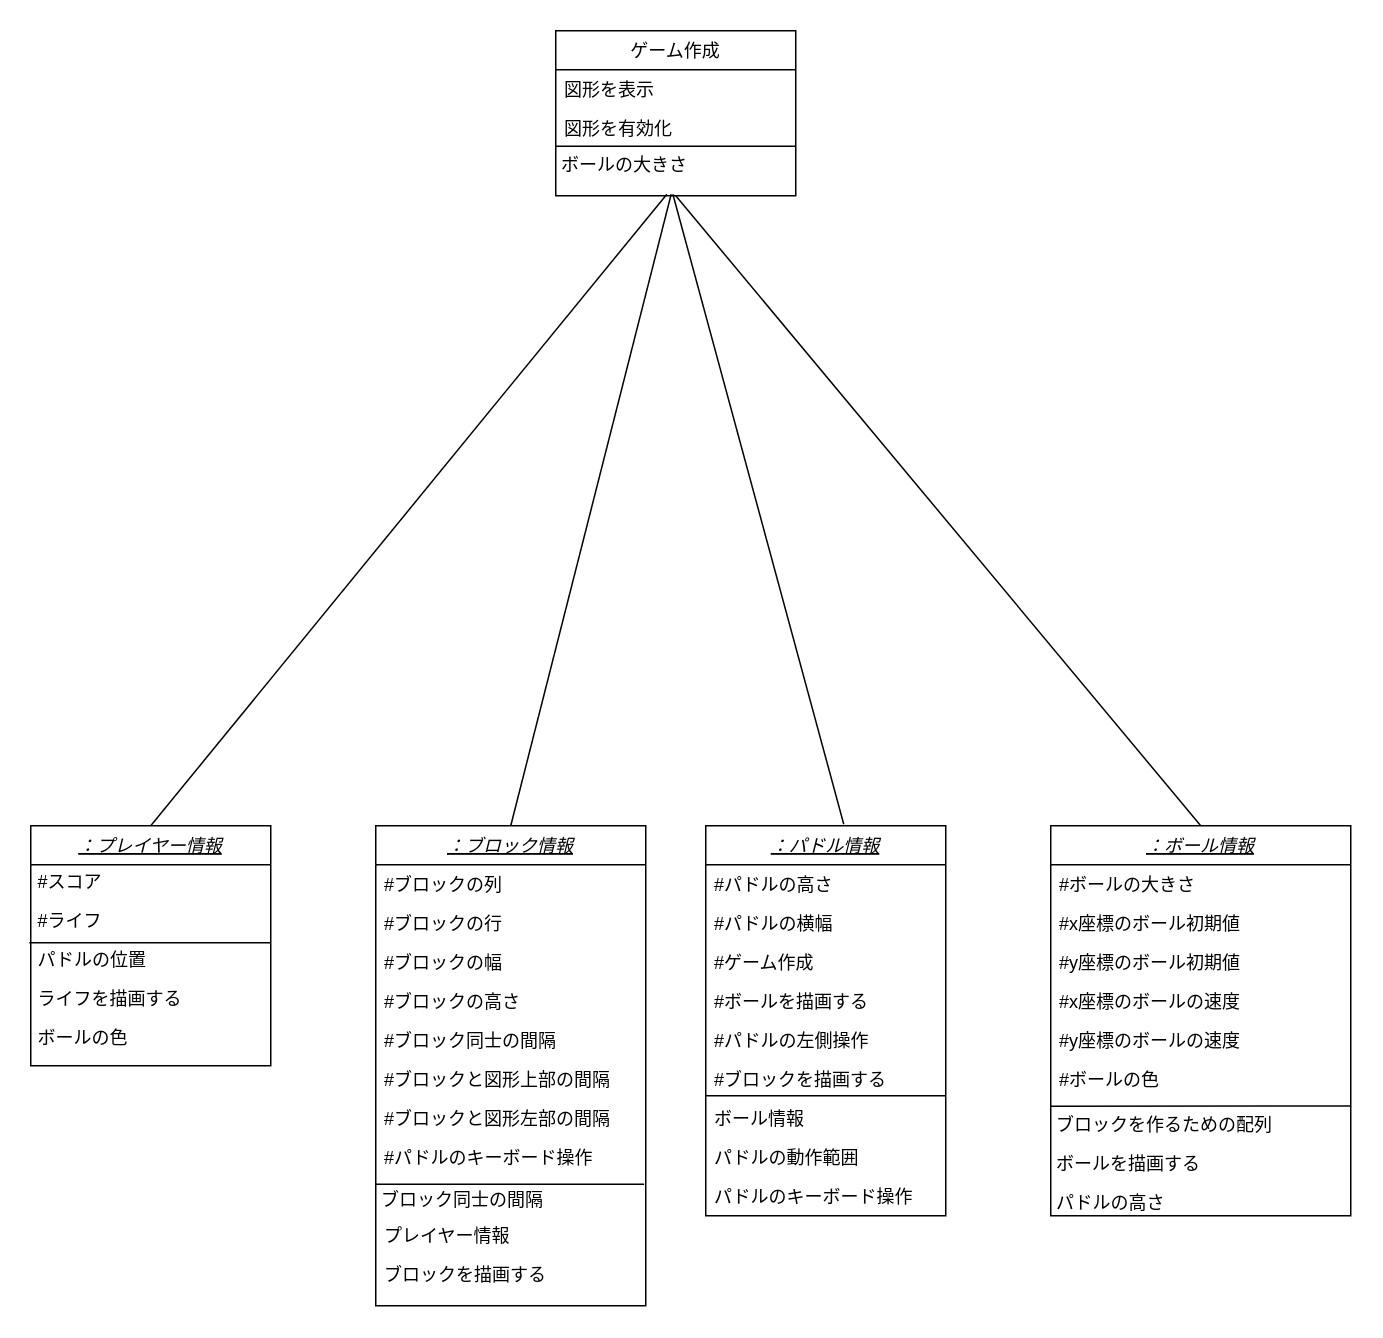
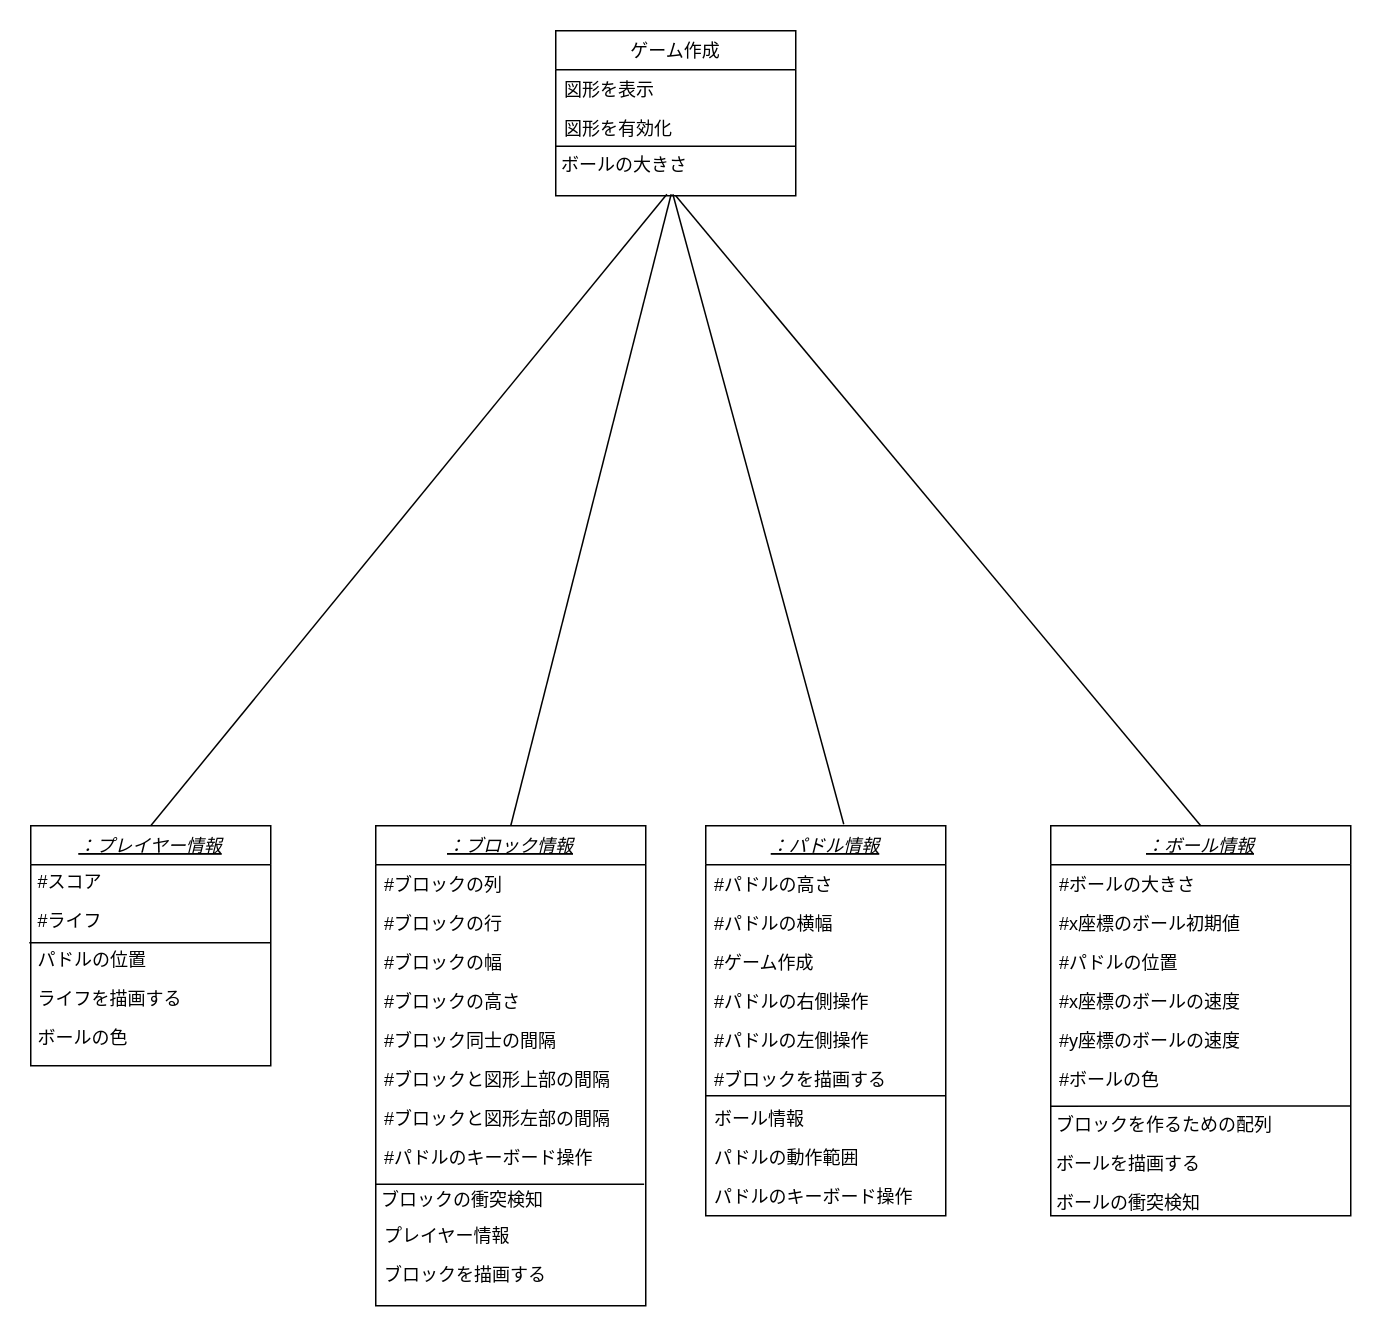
(1150, 963) -> (1118, 963)
(791, 1002) -> (791, 1002)
(462, 1200) -> (462, 1200)
(1110, 1203) -> (1128, 1203)
